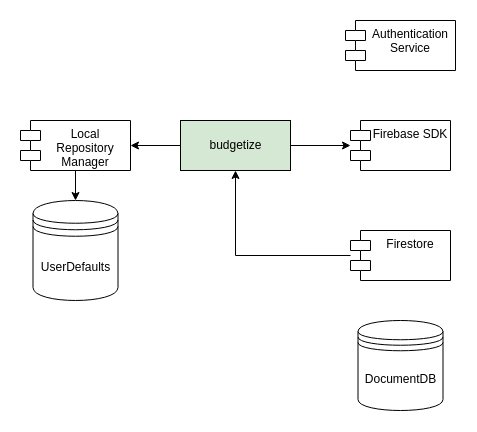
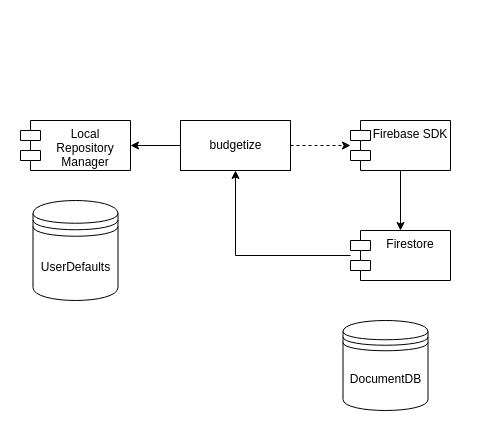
(401, 46) -> none
(236, 146) -> (236, 146)
(318, 146) -> (318, 146)
(76, 190) -> none
none -> (401, 197)
(401, 366) -> (386, 366)
